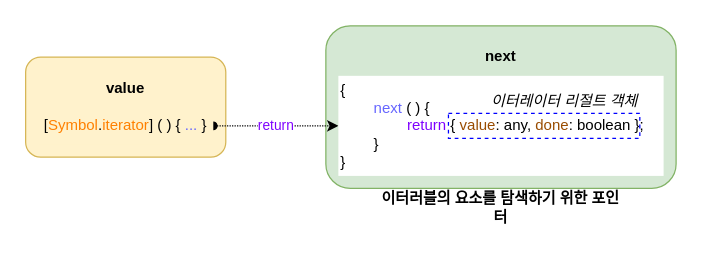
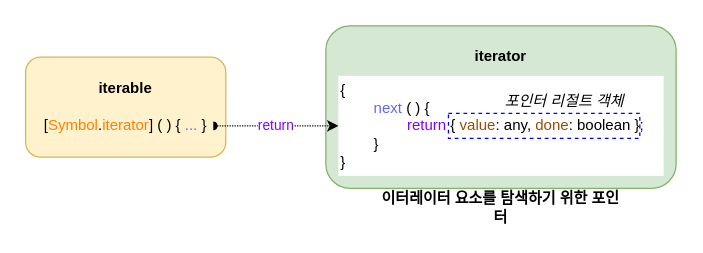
(501, 57) -> (501, 57)
(126, 88) -> (126, 88)
(564, 102) -> (564, 102)
(501, 207) -> (501, 207)
